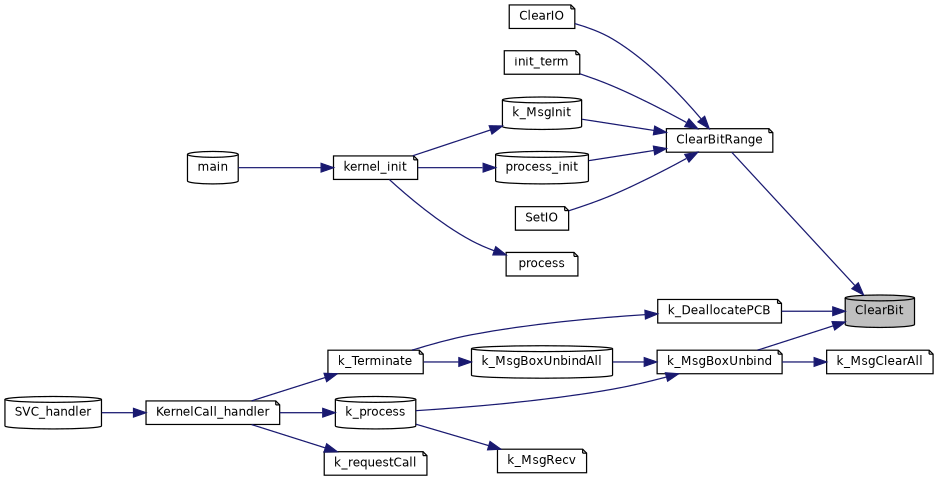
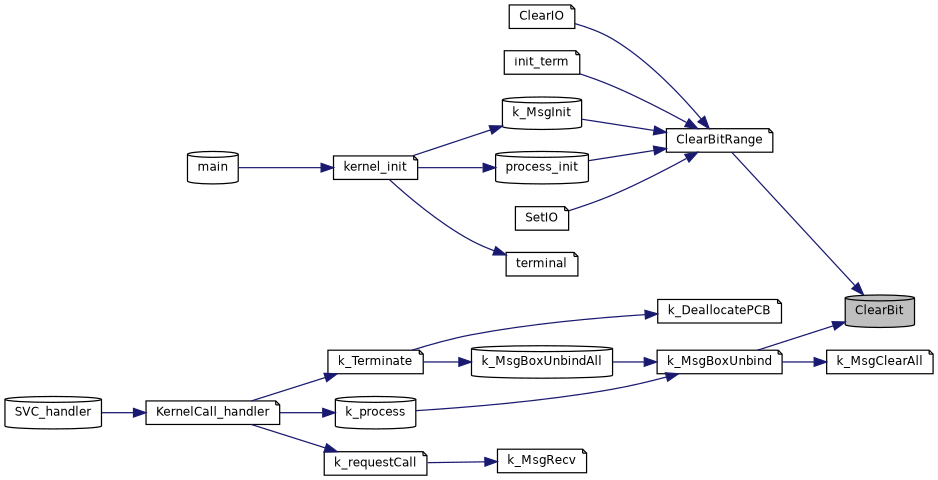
(542, 264) -> (542, 264)
(807, 311) -> none
(452, 435) -> (456, 462)
